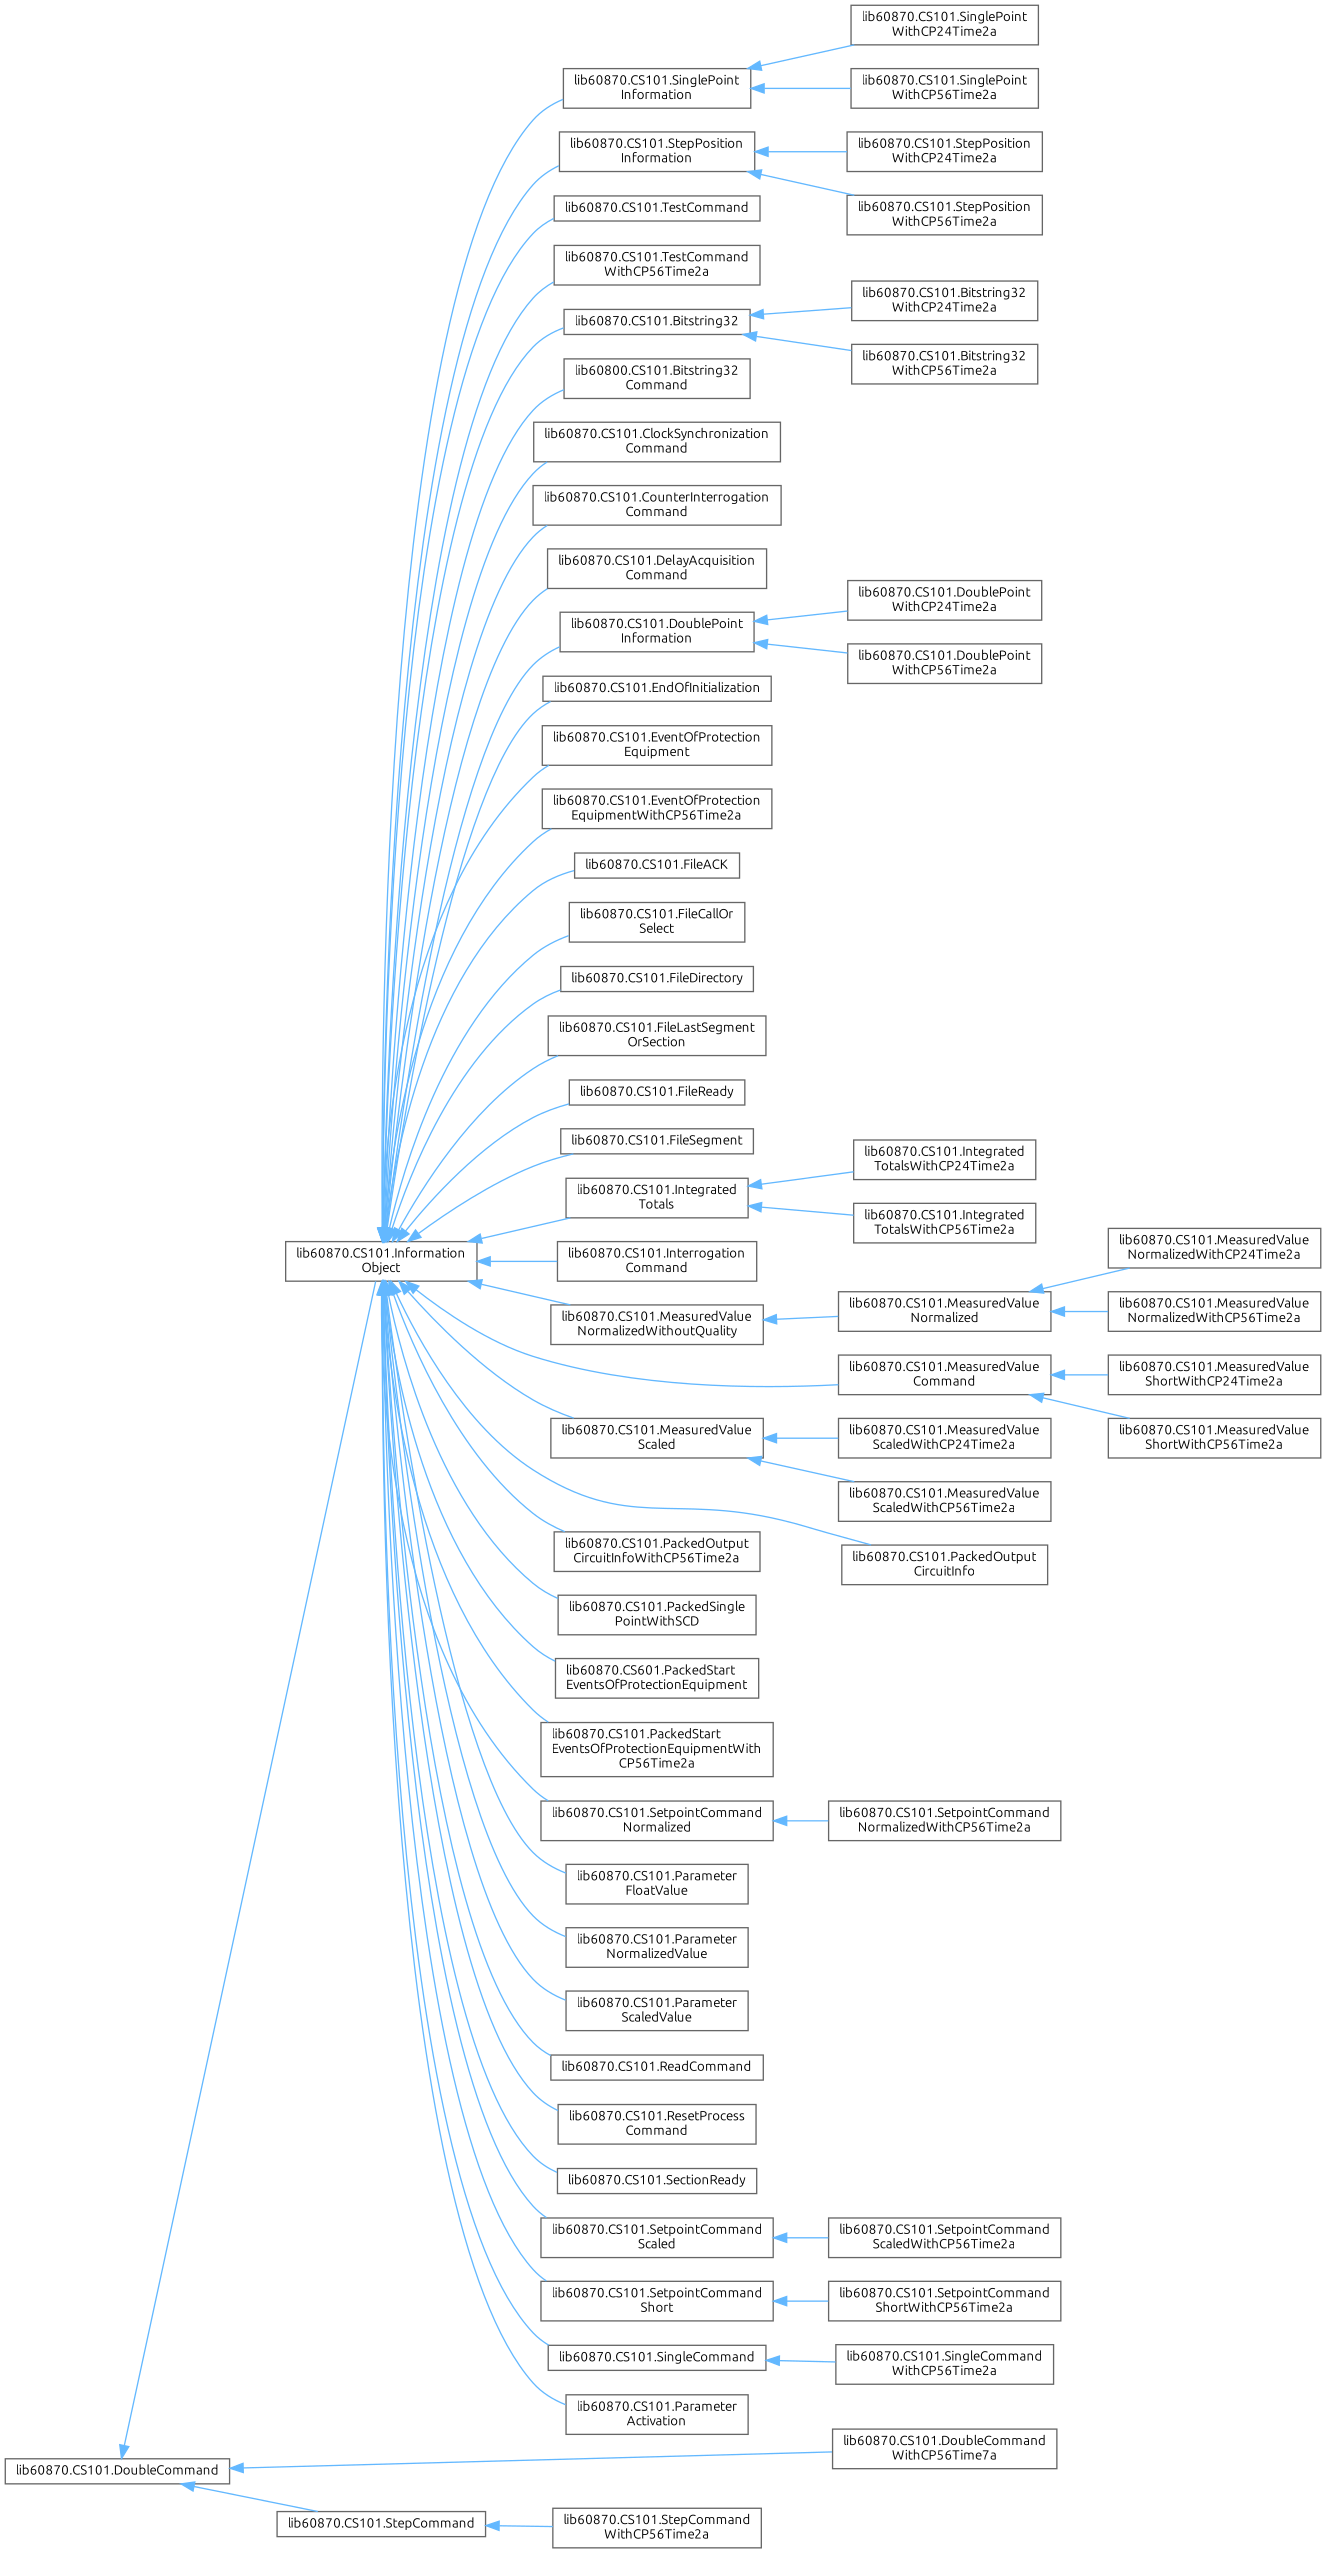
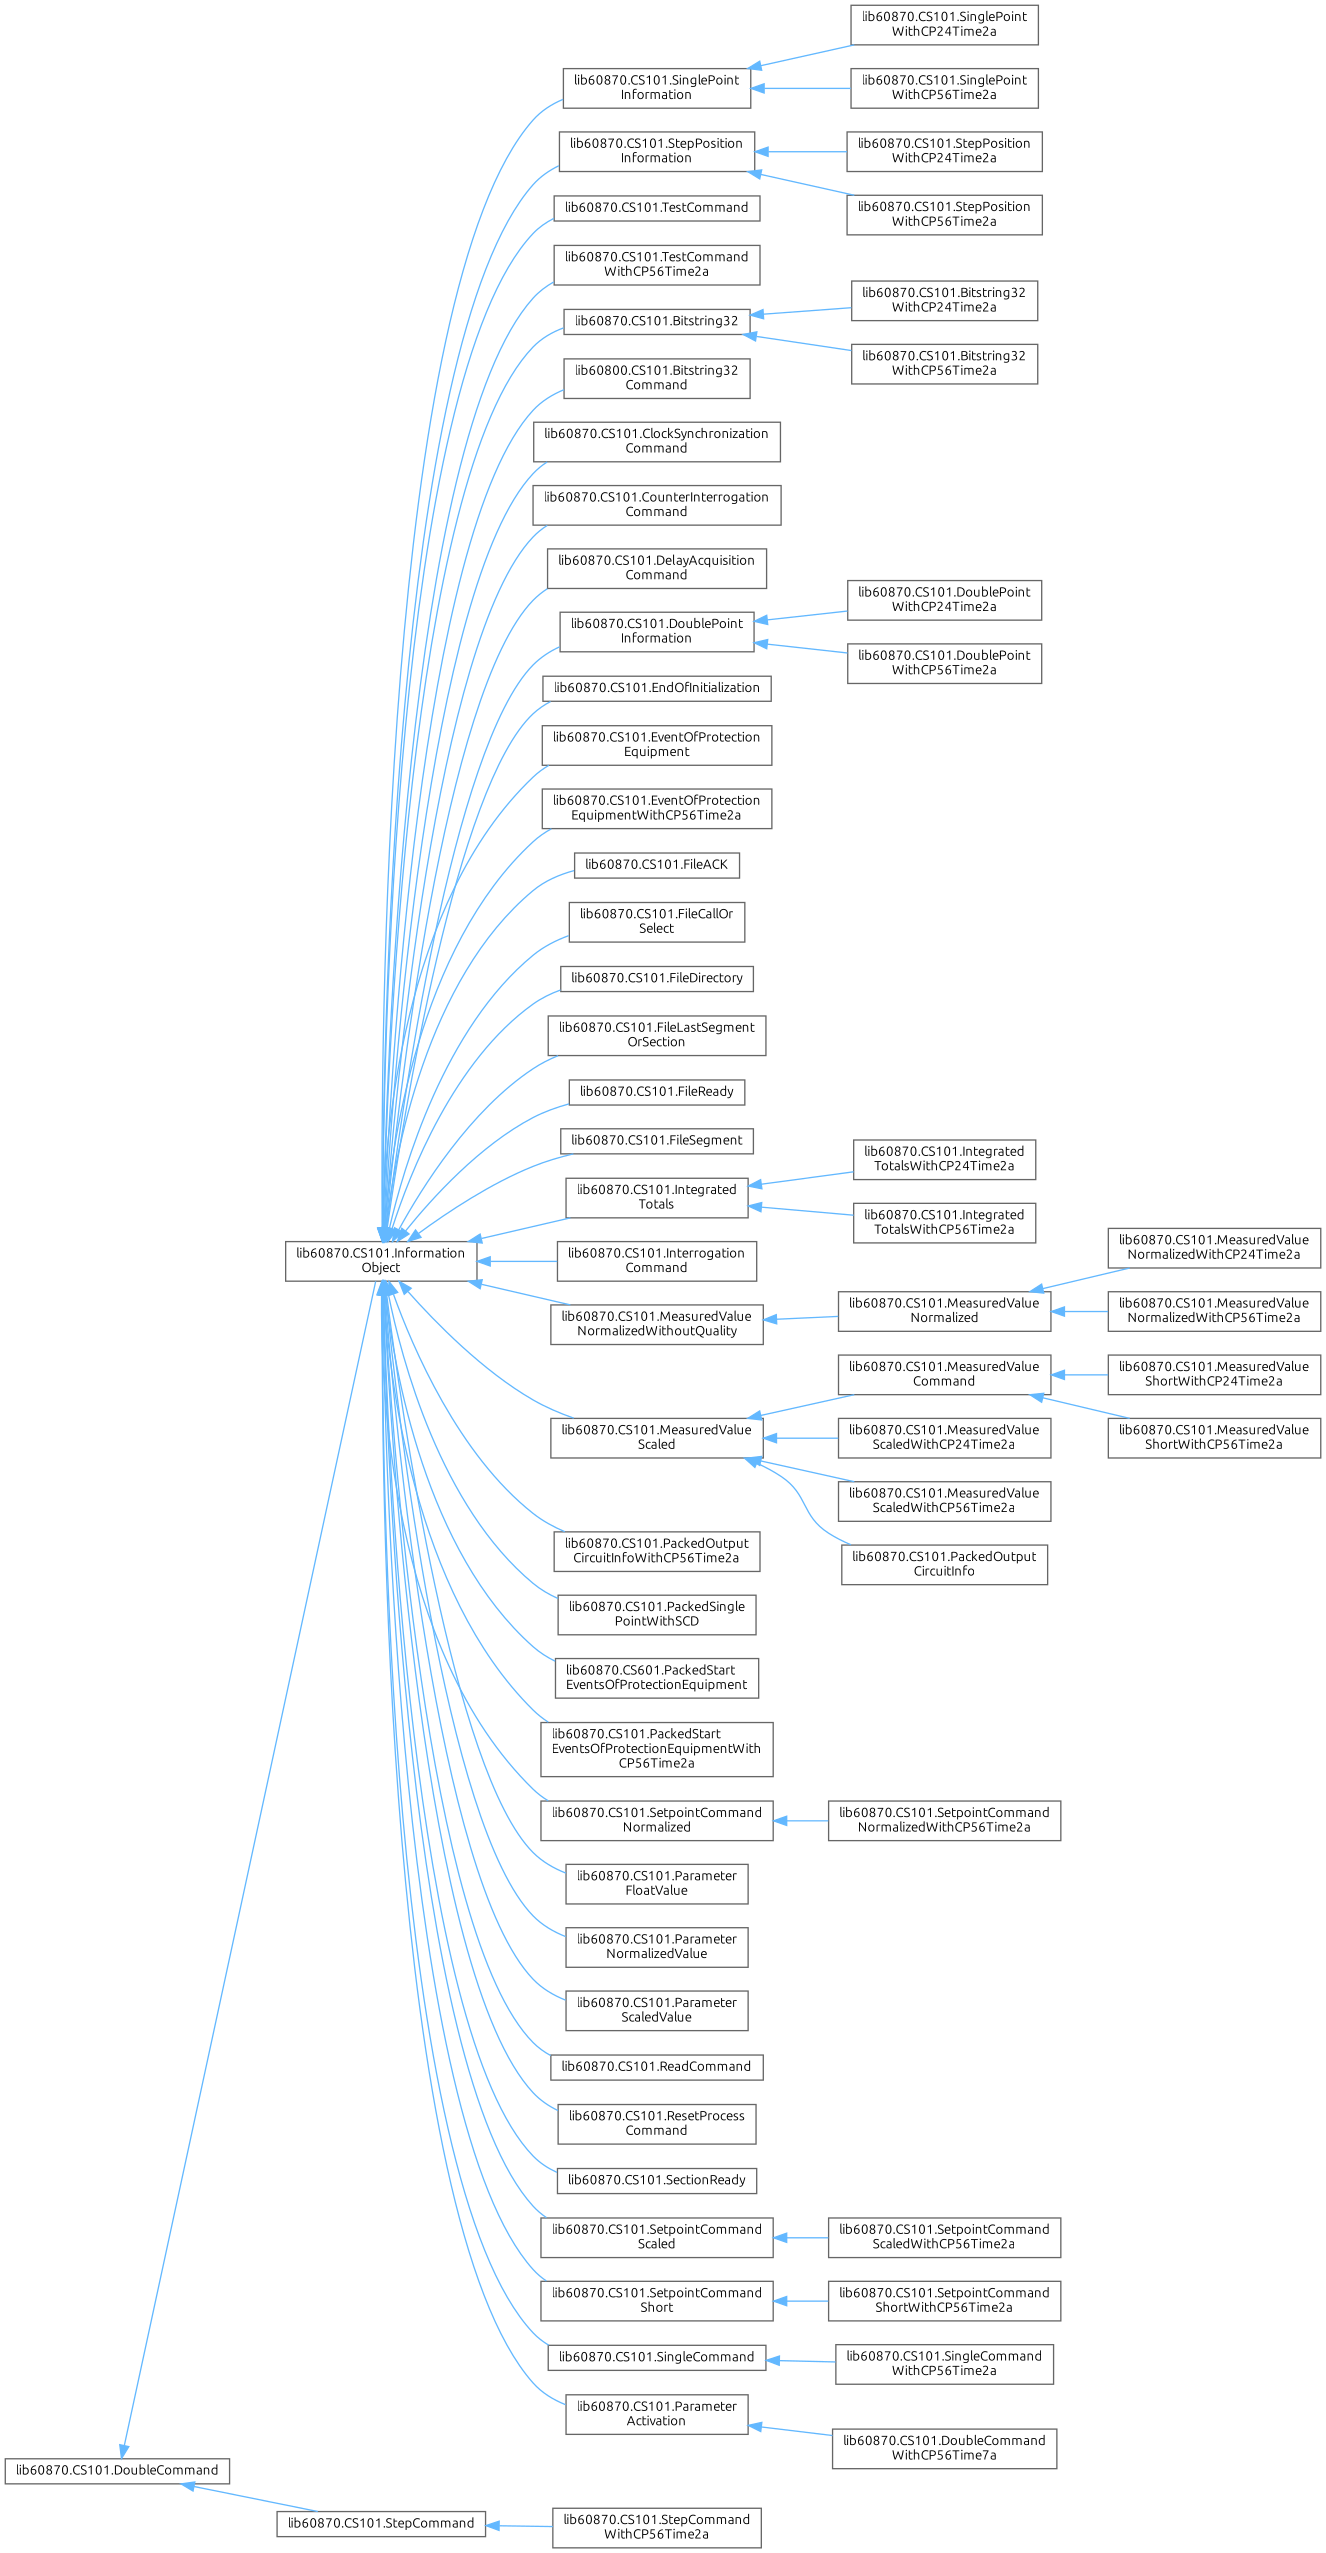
(617, 1376) -> (808, 1405)
(589, 1497) -> (804, 1504)
(538, 2460) -> (797, 2431)
